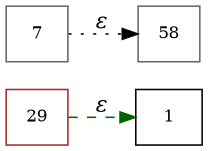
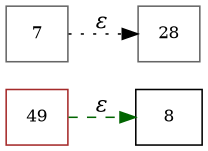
(169, 34) -> (169, 34)
(37, 117) -> (37, 117)
(169, 117) -> (169, 117)
